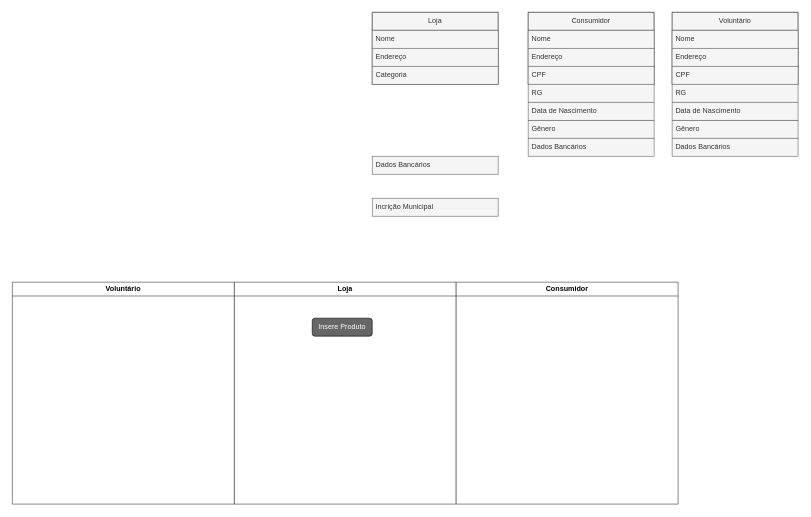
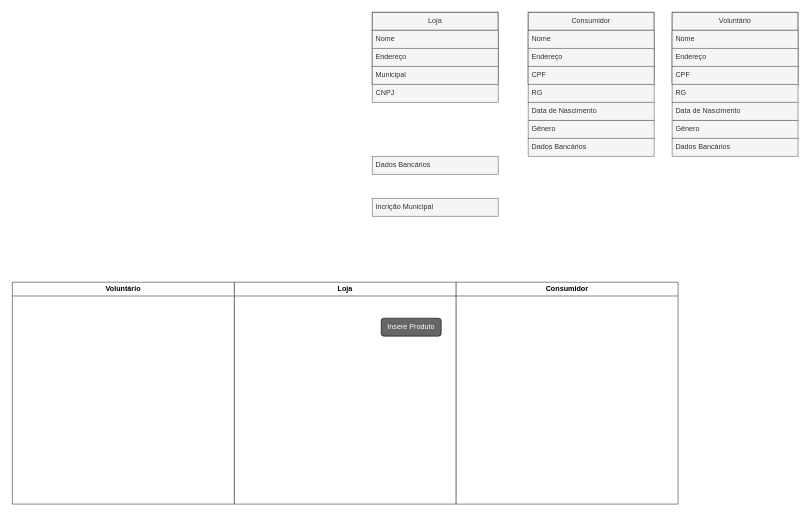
(393, 75) -> (391, 75)
none -> (435, 93)
(342, 327) -> (411, 327)
